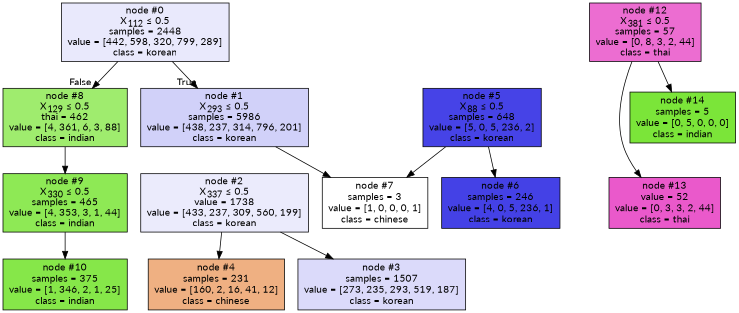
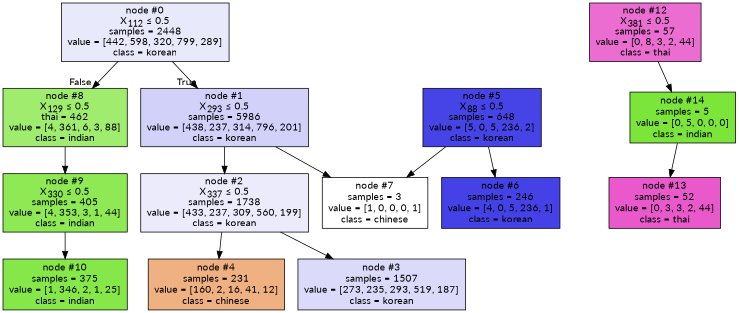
(620, 117) -> (675, 156)
none -> (225, 156)
(665, 197) -> (665, 197)
(65, 202) -> (65, 202)
(225, 202) -> (225, 202)
